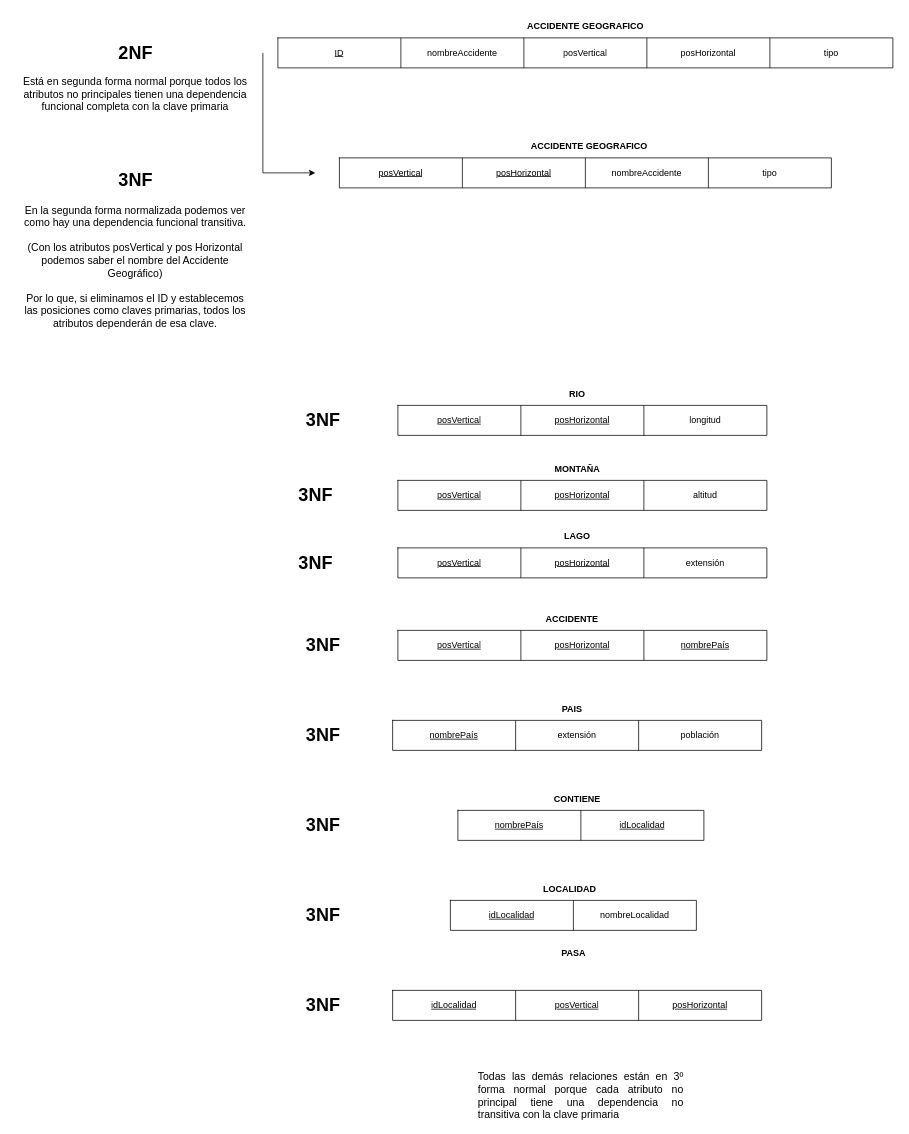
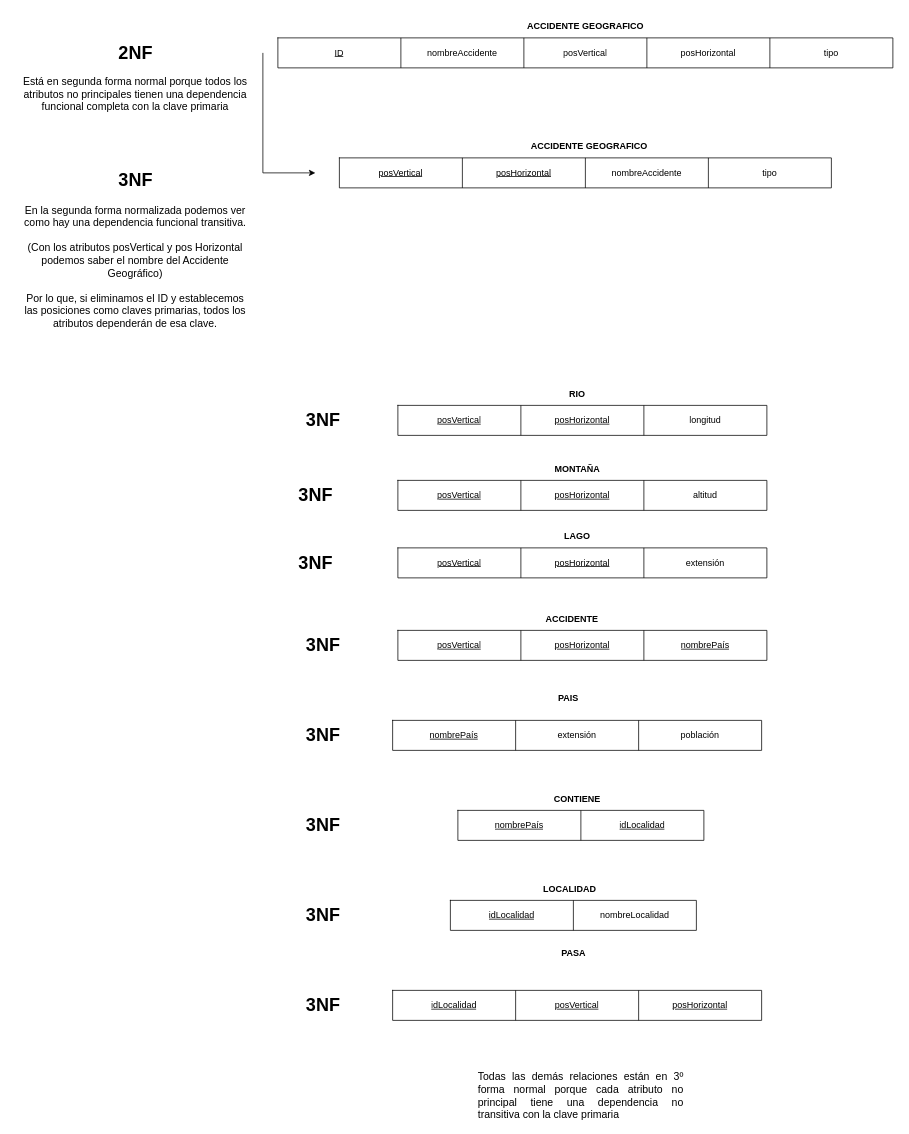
(572, 709) -> (568, 698)
